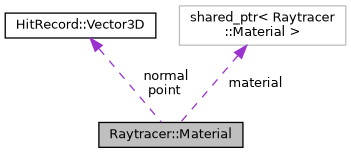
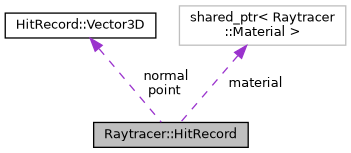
(171, 135) -> (171, 135)
